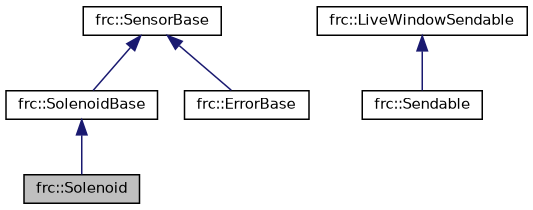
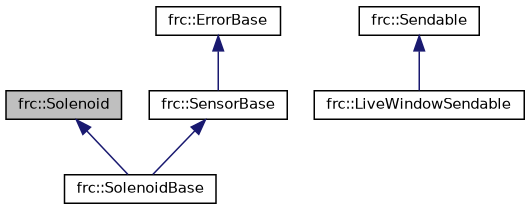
(205, 68) -> (218, 71)
(422, 71) -> (419, 71)
(82, 155) -> (107, 153)
